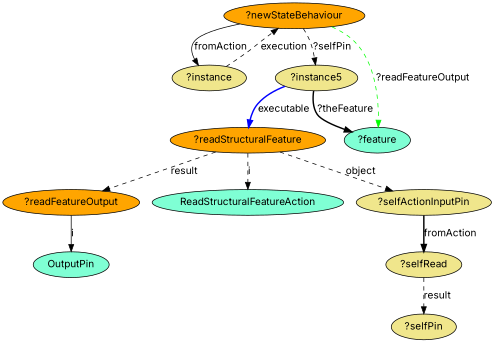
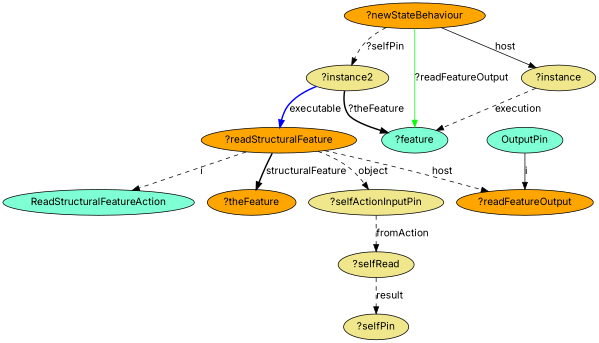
(221, 47) -> (505, 47)
(250, 50) -> (489, 108)
(370, 65) -> (415, 74)
(317, 78) -> (348, 78)
(184, 171) -> (442, 171)
none -> (252, 202)
(71, 230) -> (525, 168)
(424, 230) -> (376, 230)
